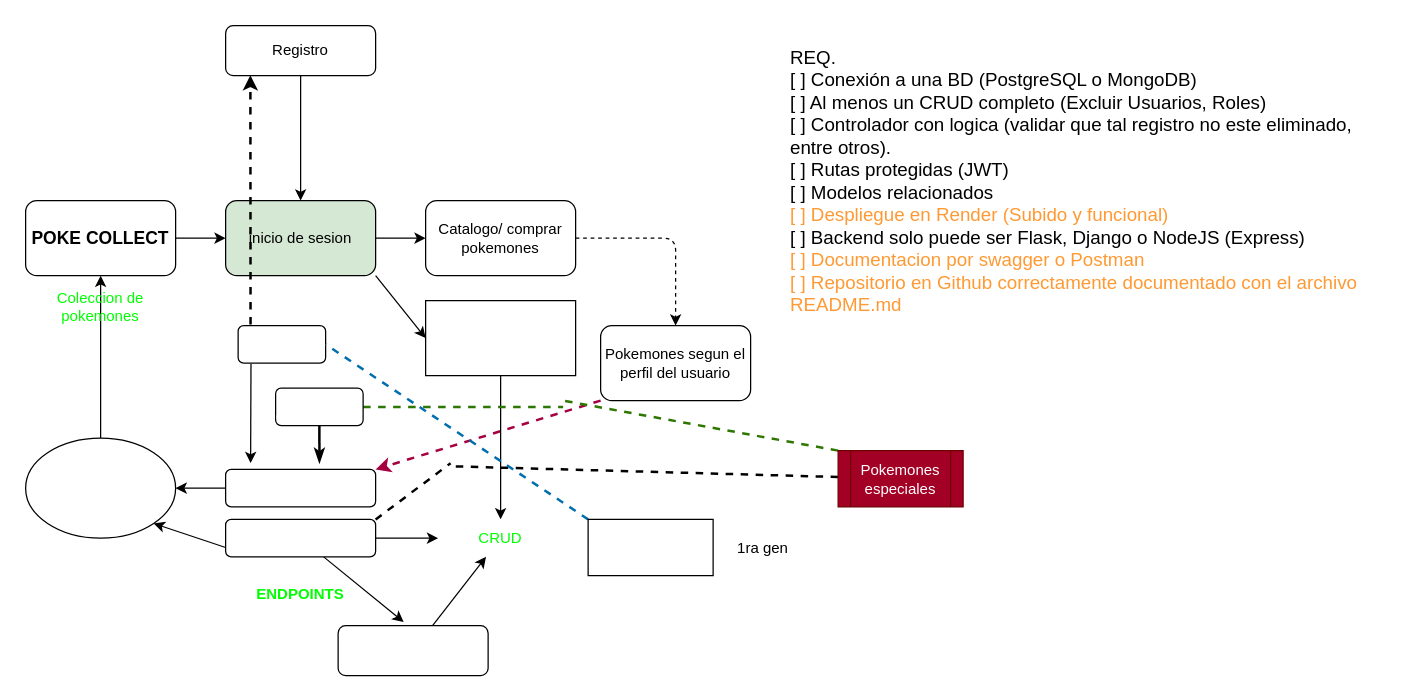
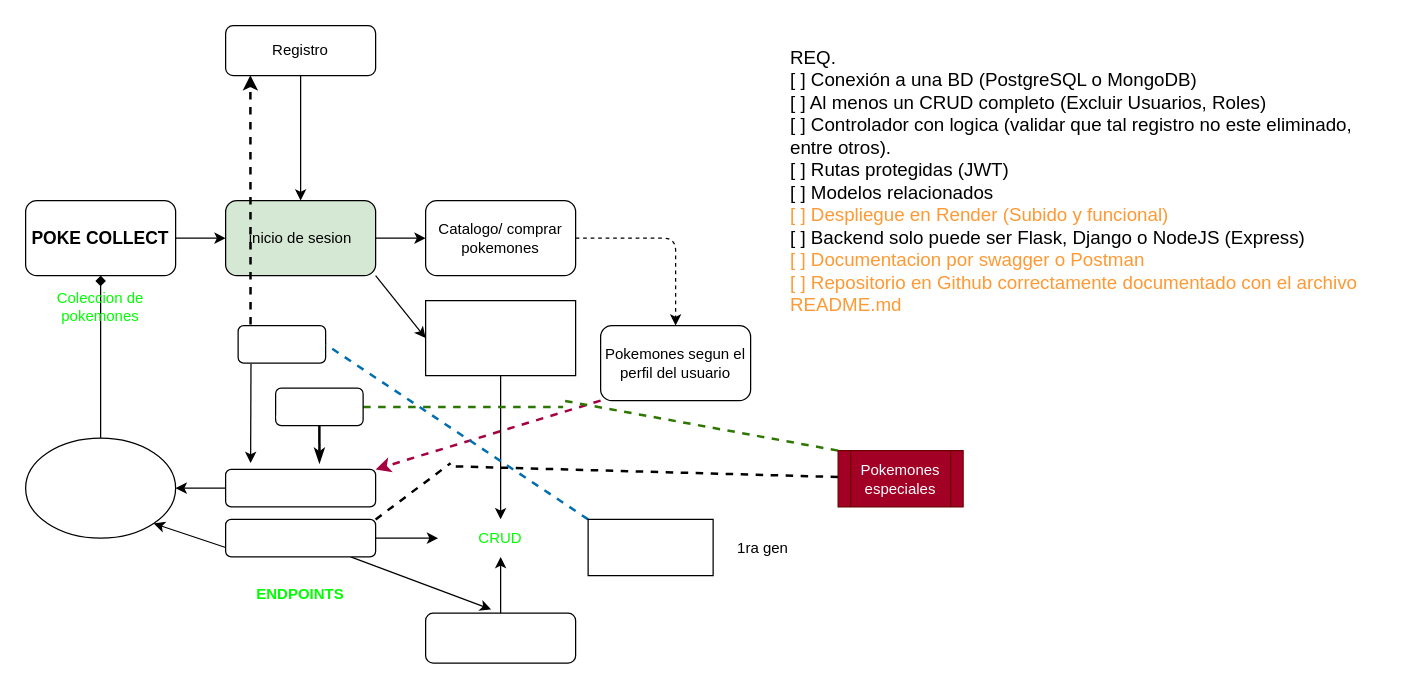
(101, 286) -> (101, 286)
(413, 651) -> (501, 638)
